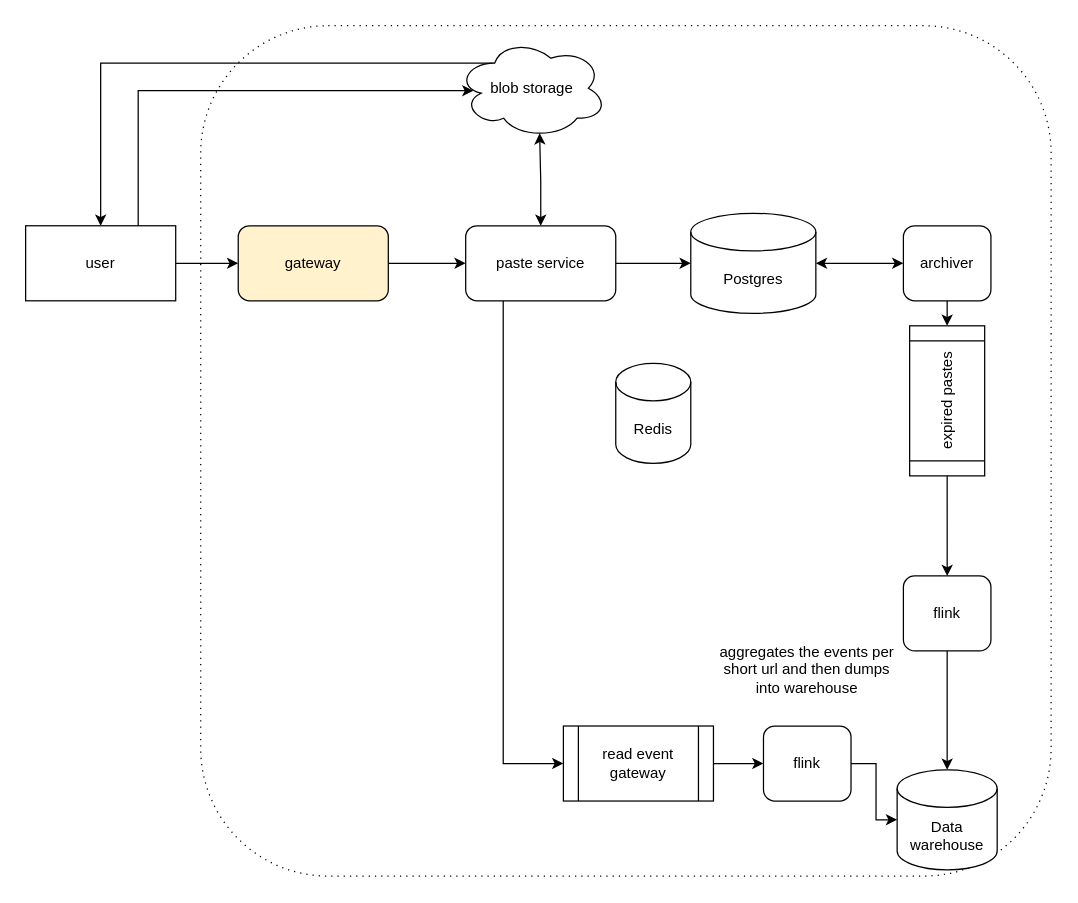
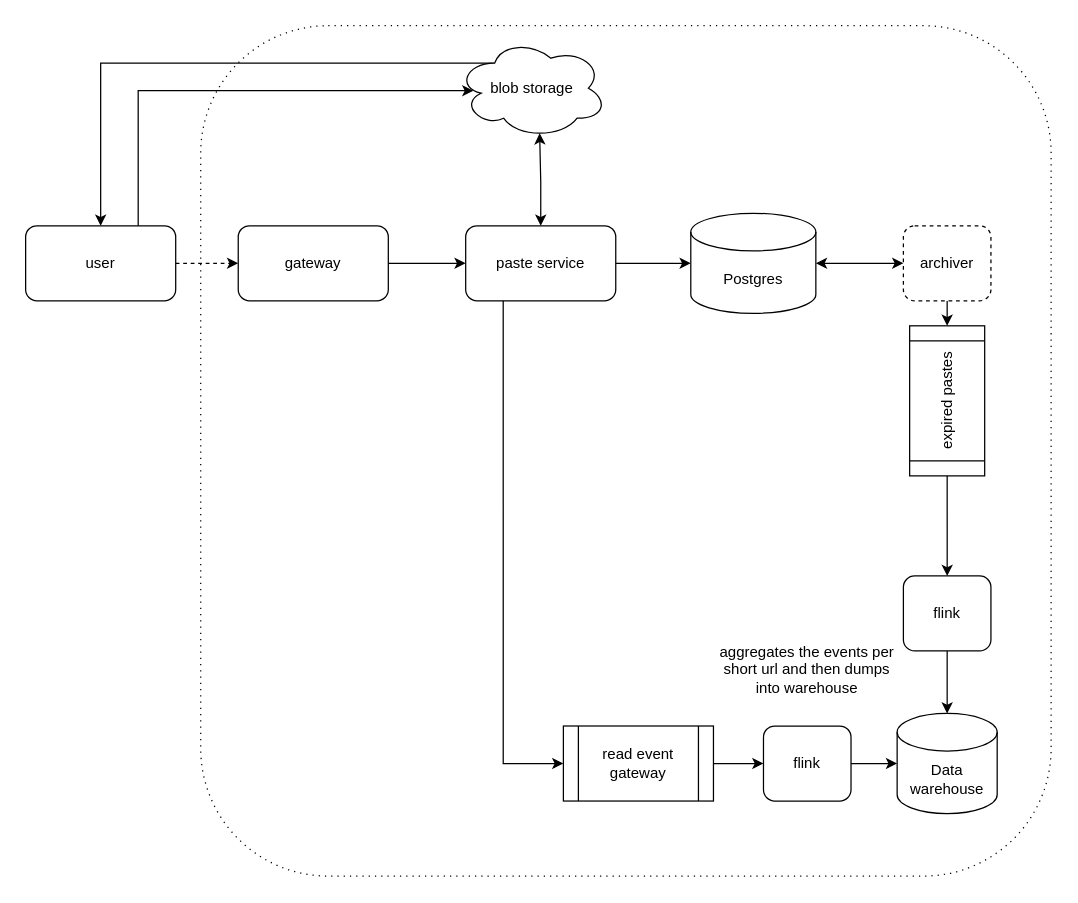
(101, 263) -> (101, 263)
(203, 263) -> (203, 263)
(313, 263) -> (313, 263)
(947, 263) -> (947, 263)
(653, 413) -> none
(947, 819) -> (947, 763)
